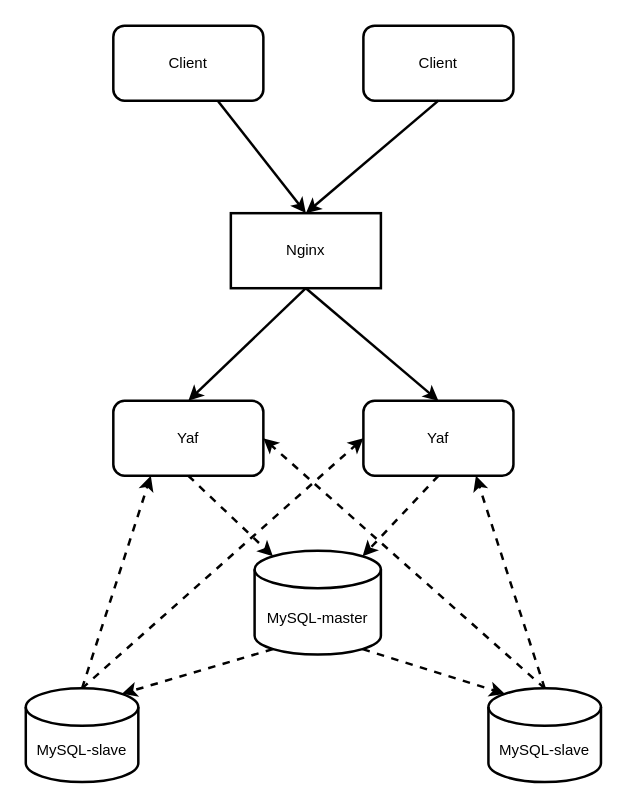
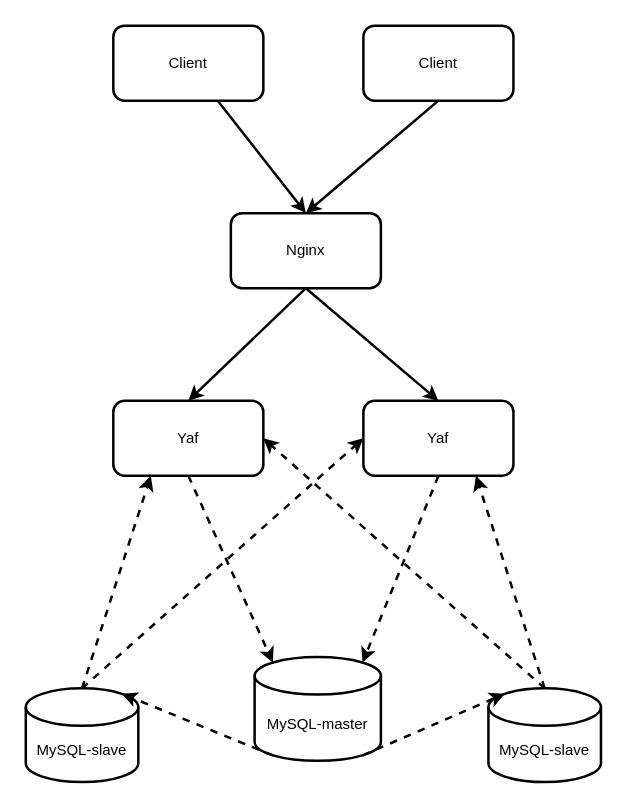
(306, 251) -> (306, 251)
(318, 603) -> (318, 709)
